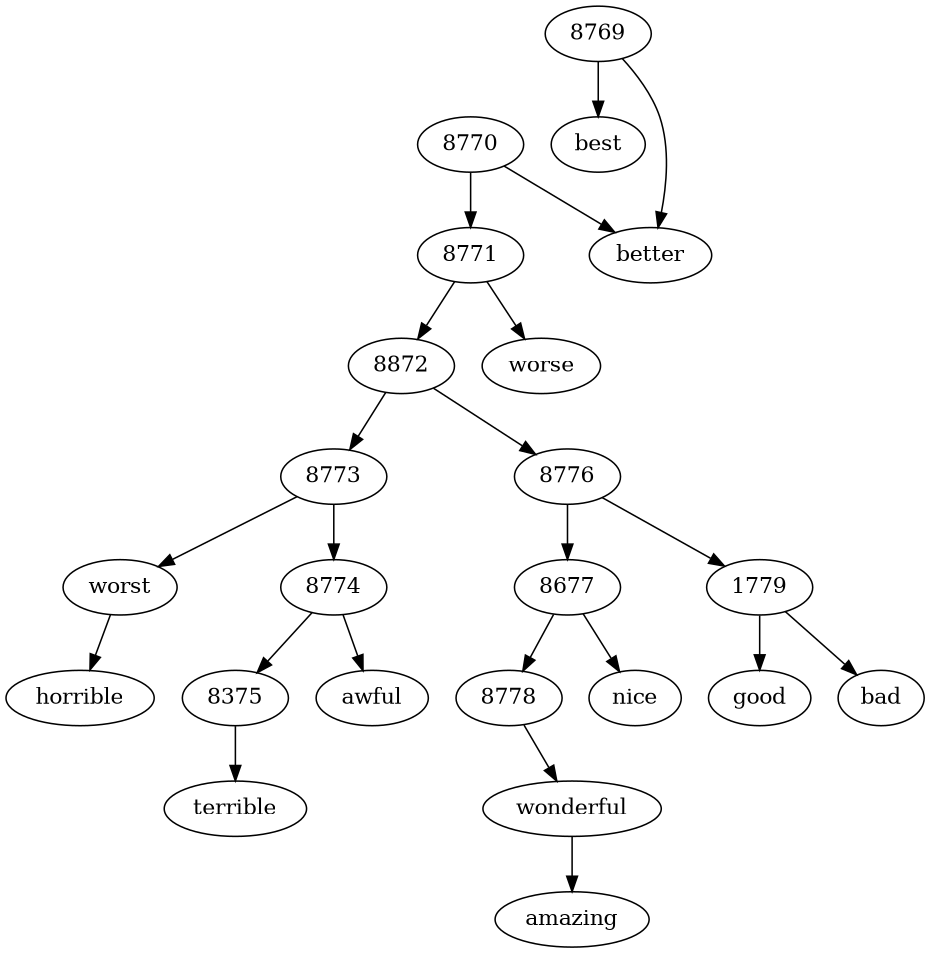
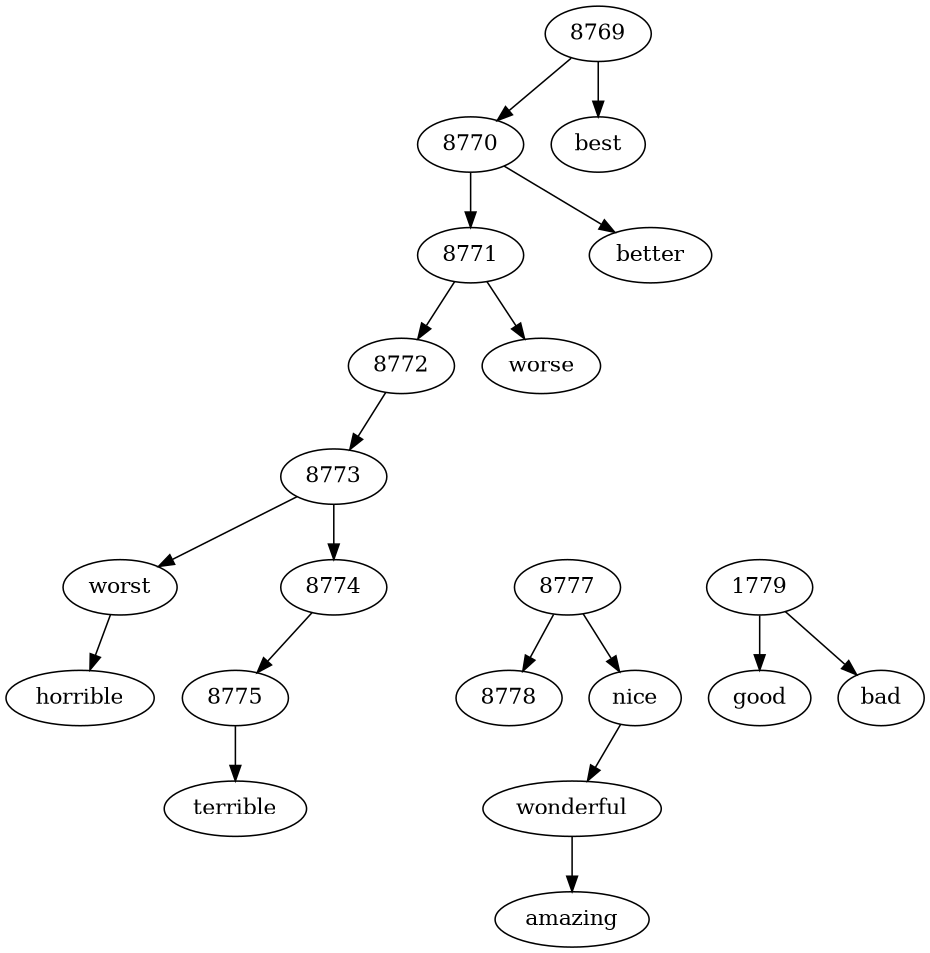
(663, 130) -> (540, 84)
(401, 366) -> (401, 366)
(567, 477) -> none
(567, 587) -> (567, 587)
(235, 698) -> (235, 698)
(372, 698) -> none
(536, 746) -> (608, 746)
